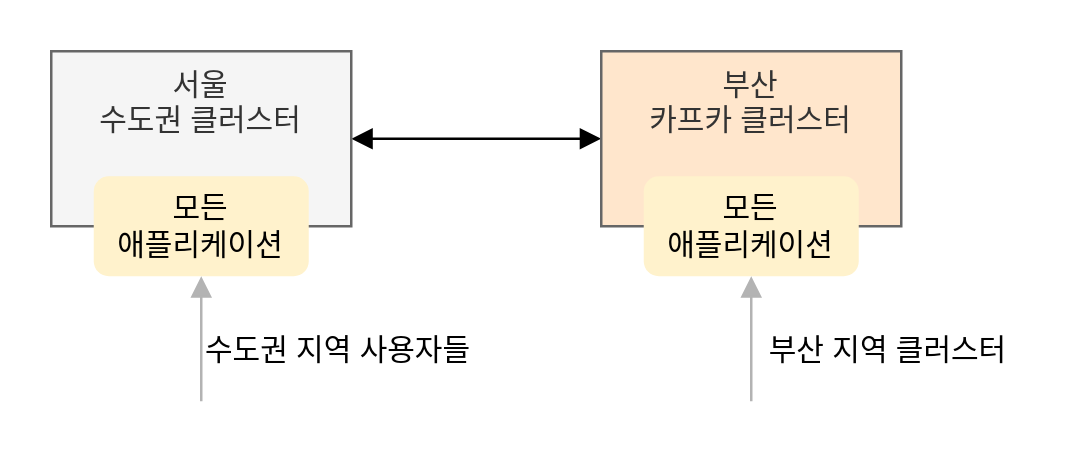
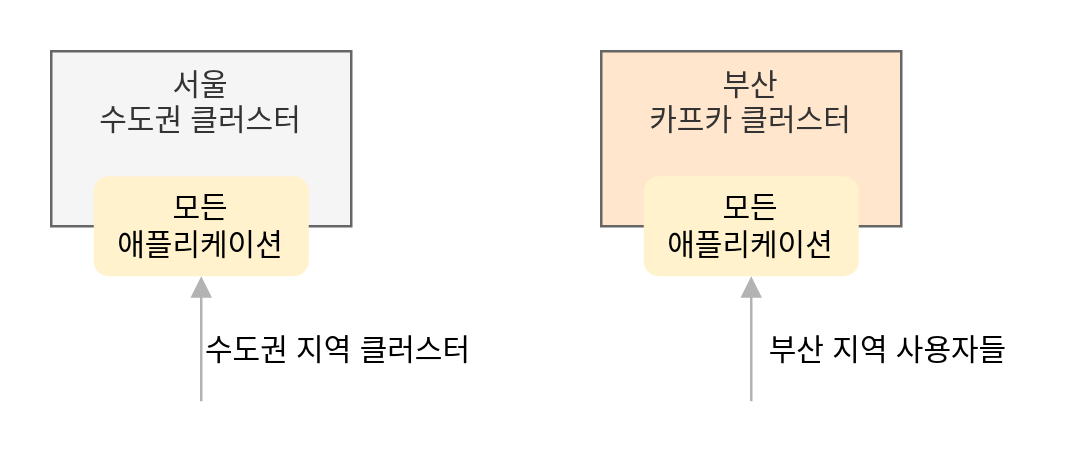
(476, 139) -> none
(339, 351) -> (339, 351)
(889, 351) -> (889, 351)
